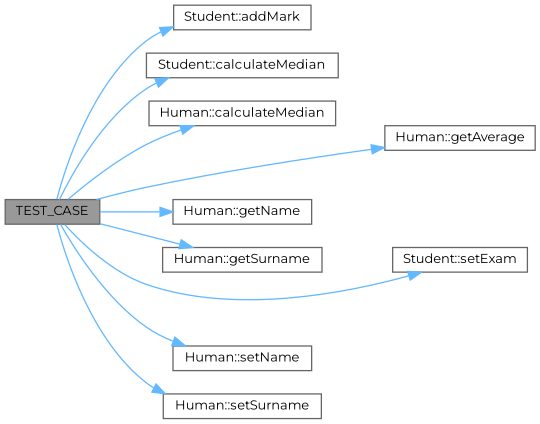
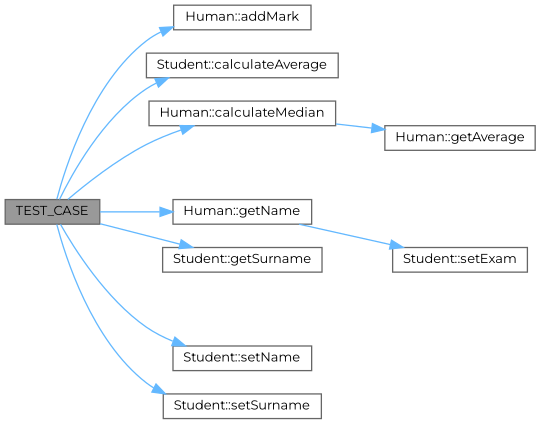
(242, 17) -> (242, 17)
(242, 65) -> (242, 65)
(233, 171) -> (354, 126)
(242, 260) -> (242, 260)
(227, 299) -> (345, 234)
(242, 358) -> (242, 358)
(242, 406) -> (242, 406)
